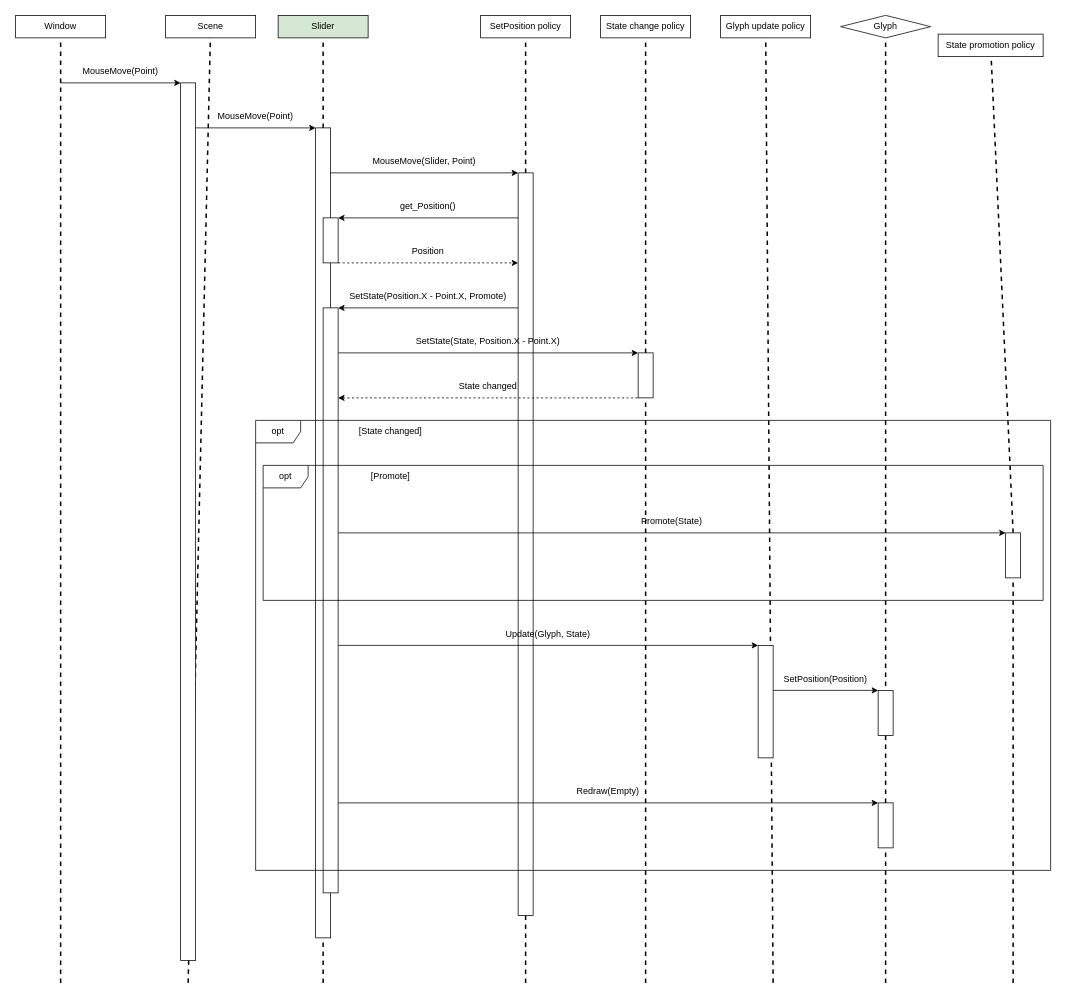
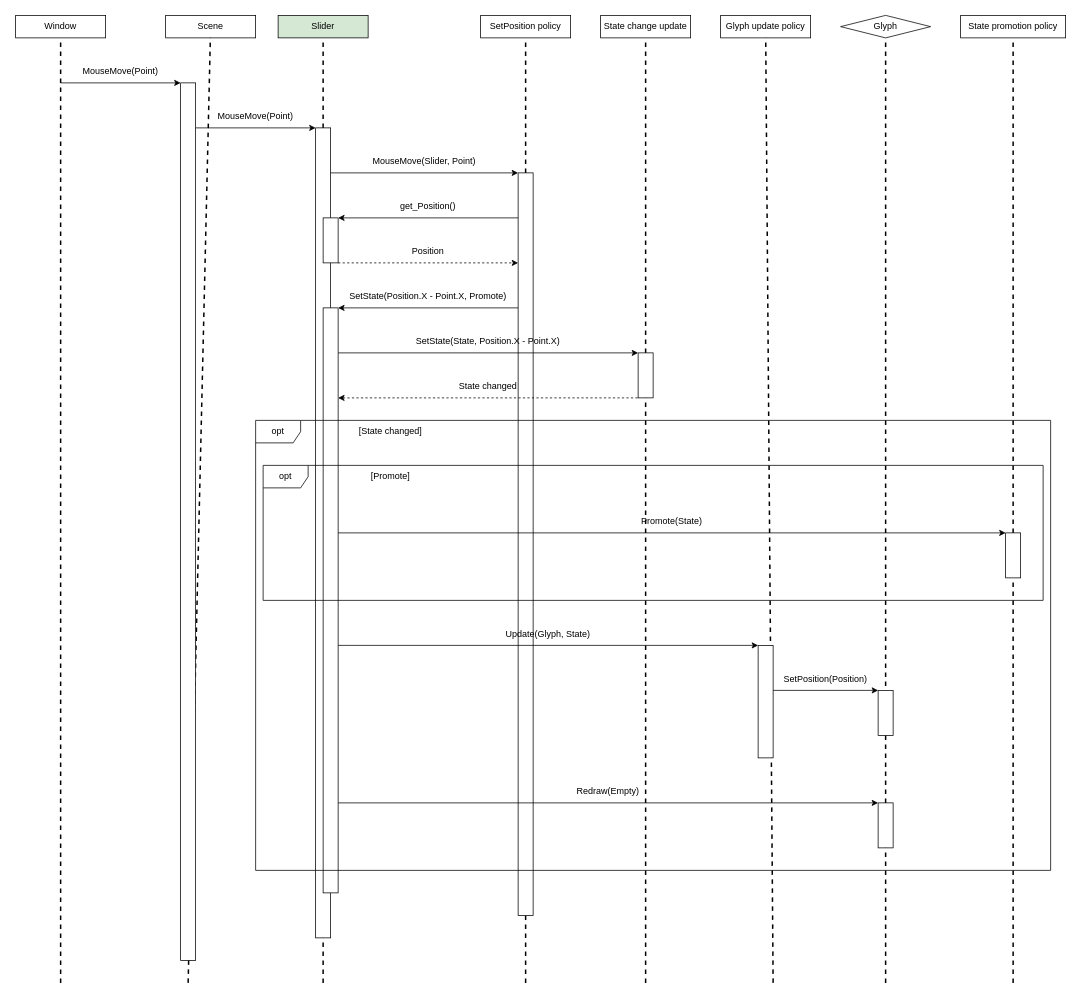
(645, 27) -> (645, 27)
(990, 45) -> (1013, 27)
